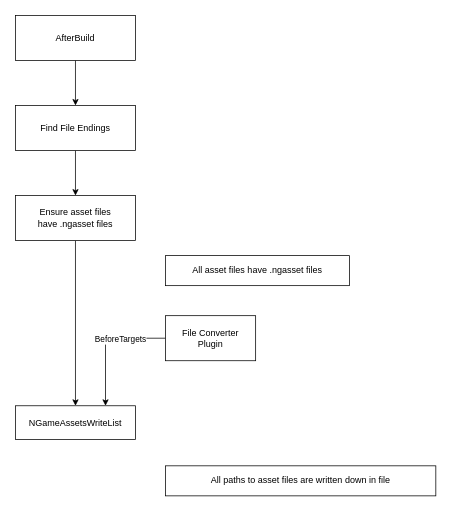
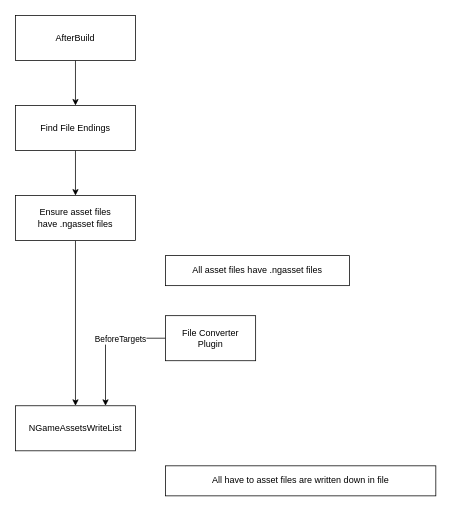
(75, 422) -> (75, 428)
(300, 480) -> (300, 480)
